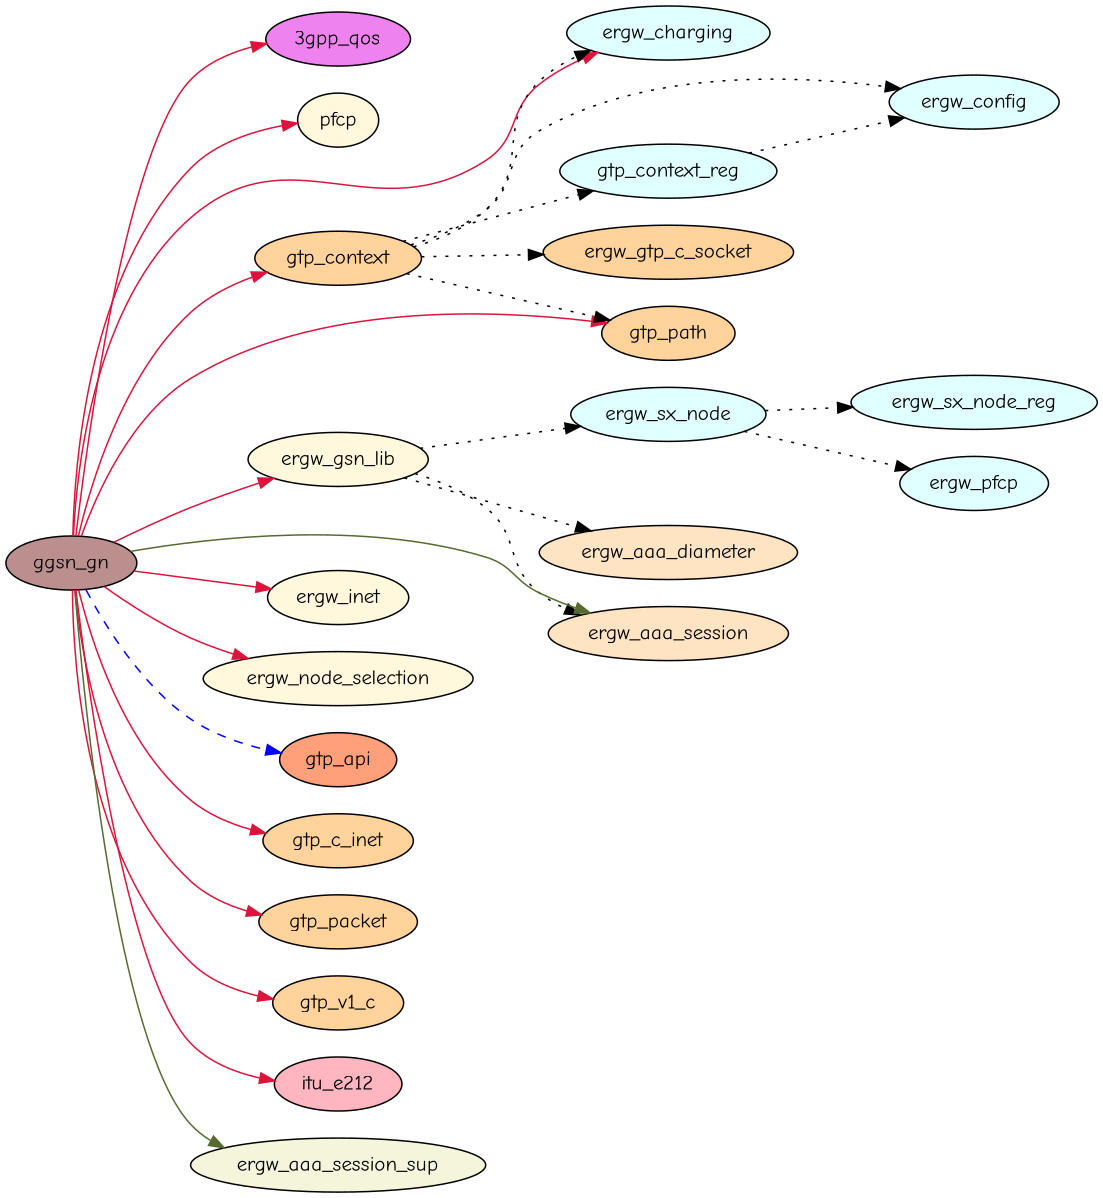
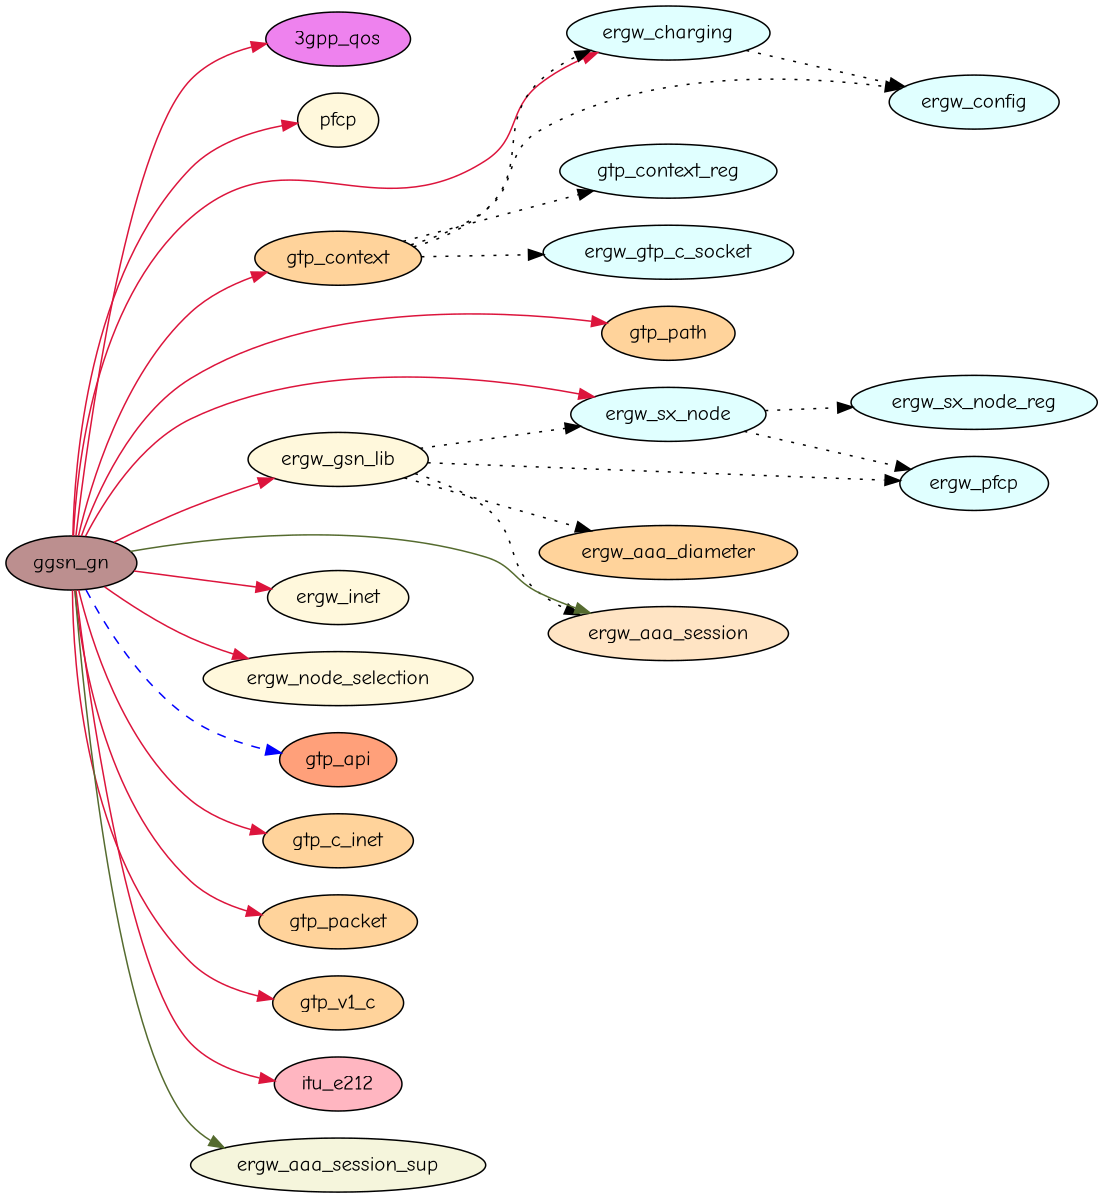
(819, 137) -> (818, 67)
(668, 252) -> (668, 252)
(501, 295) -> none
none -> (303, 385)
none -> (656, 471)
(668, 553) -> (668, 553)
